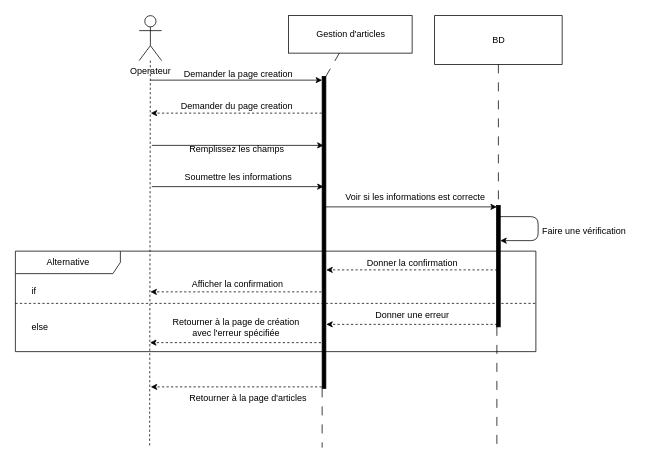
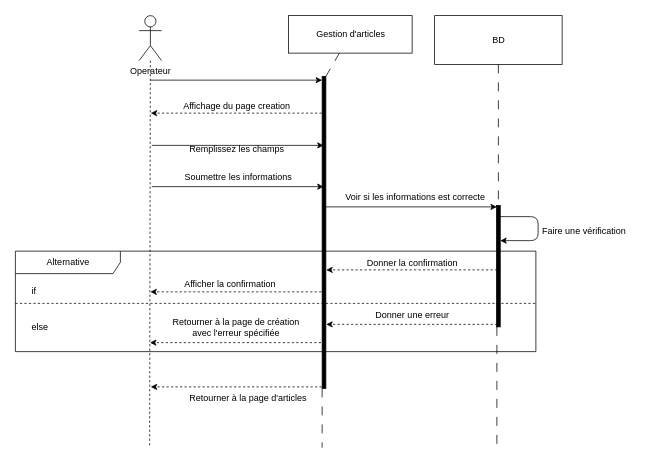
(238, 74) -> none
(237, 106) -> (237, 106)
(237, 284) -> (230, 284)
